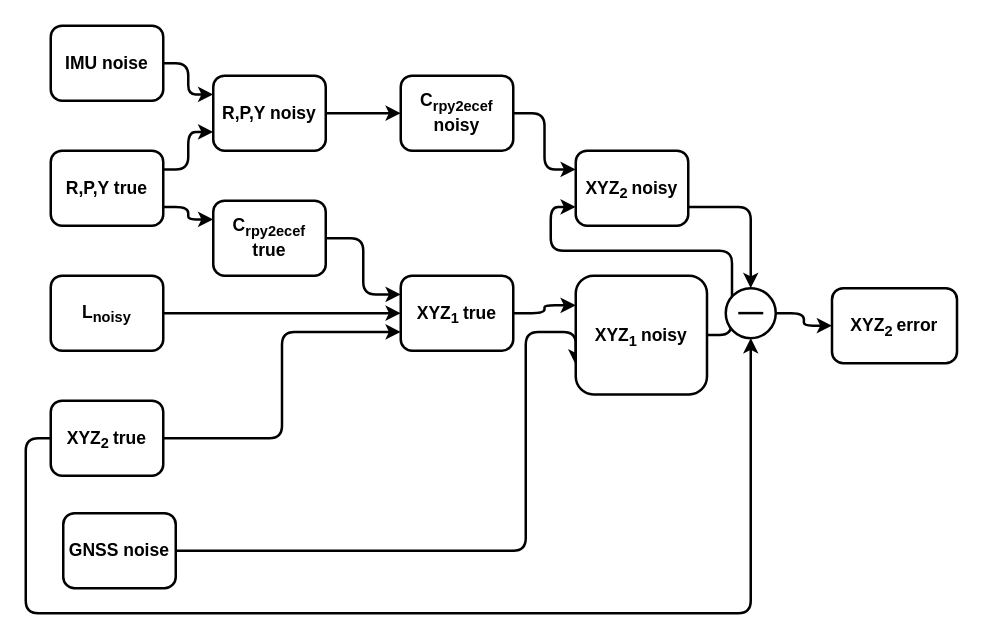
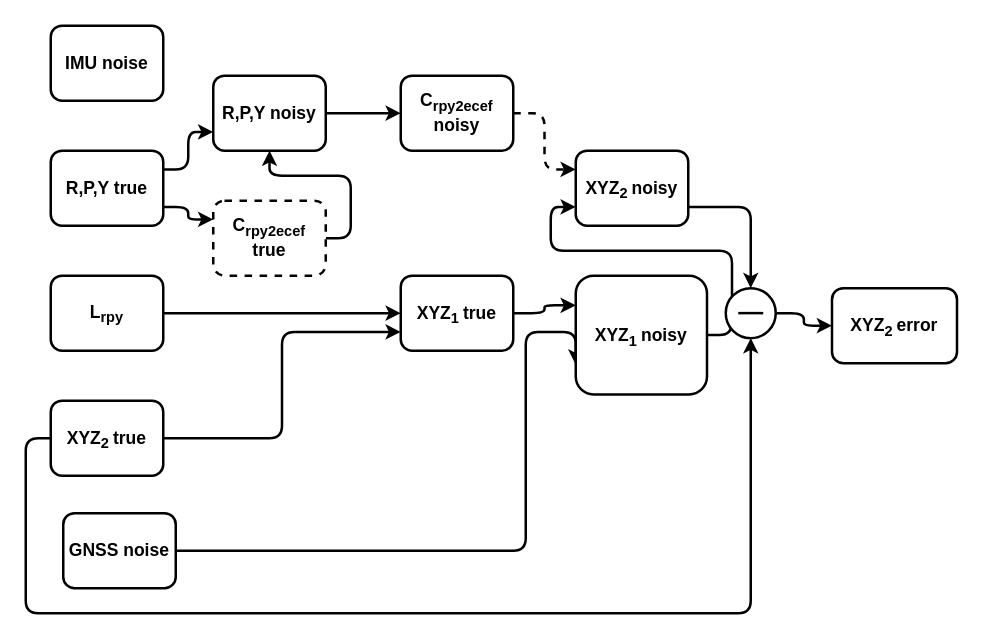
(188, 76) -> none
(544, 133) -> (544, 133)
(269, 238) -> (269, 238)
(363, 268) -> (332, 176)
(107, 313) -> (107, 313)
